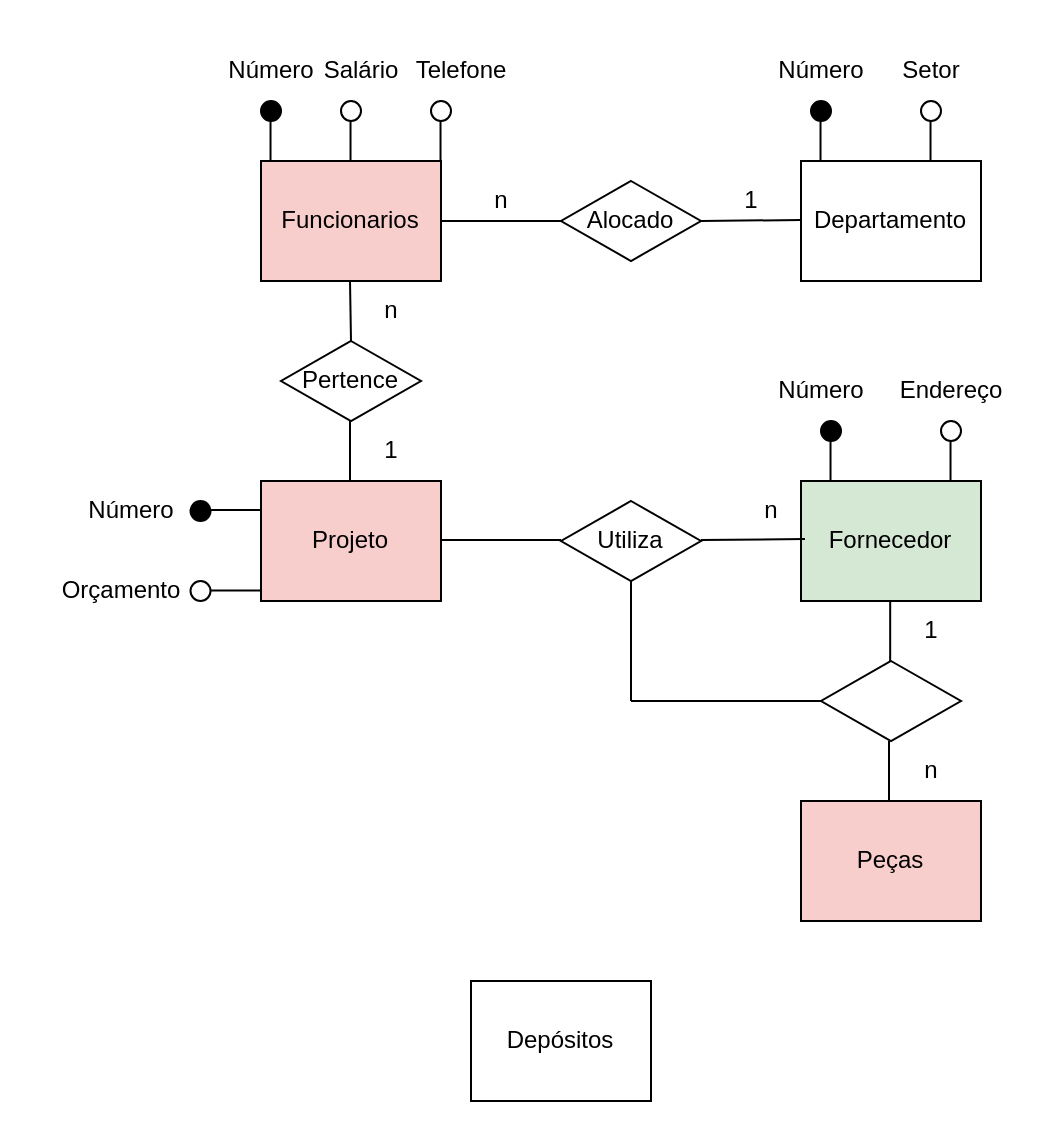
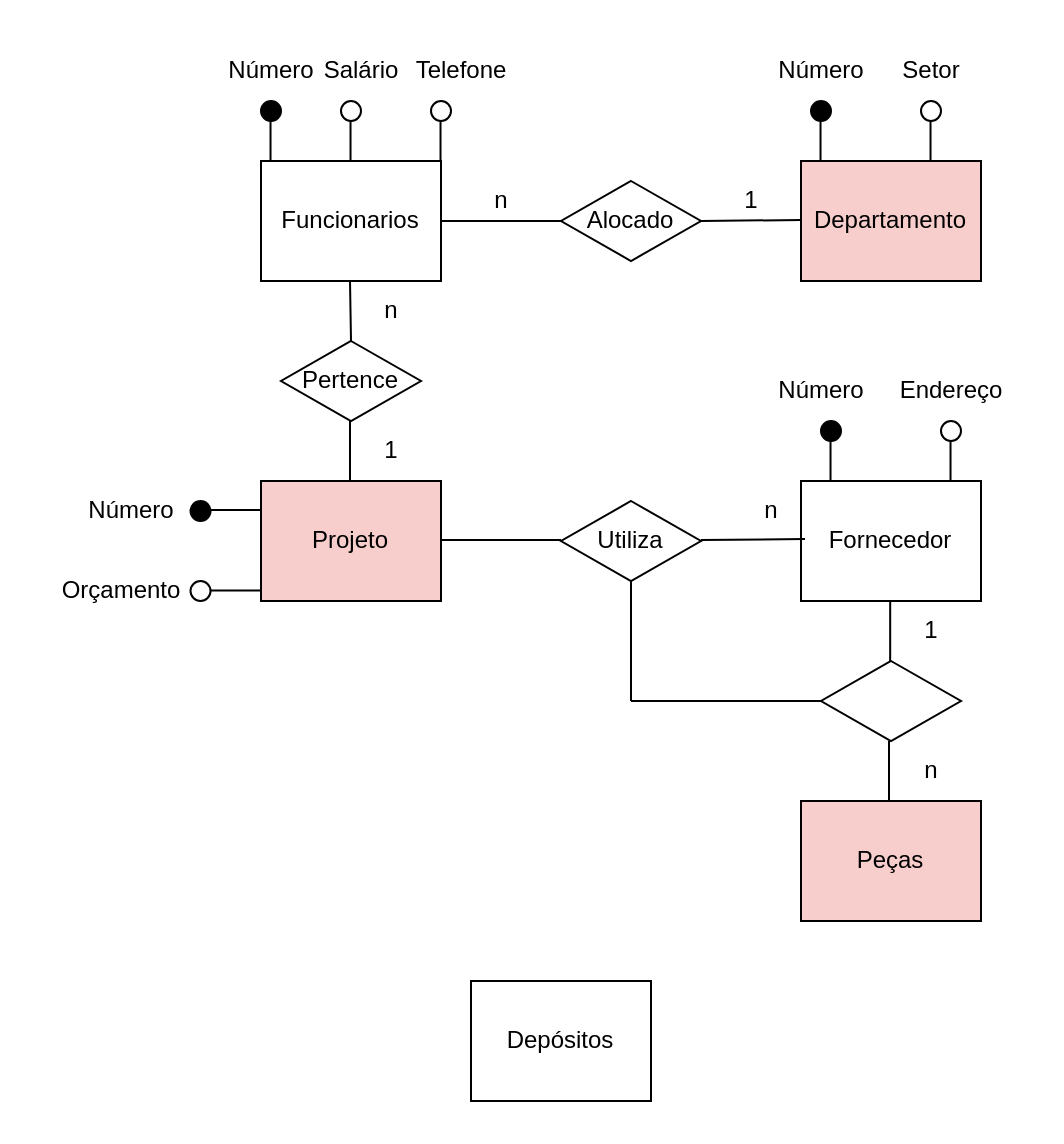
(351, 221) -> (351, 221)
(891, 221) -> (891, 221)
(891, 541) -> (891, 541)
